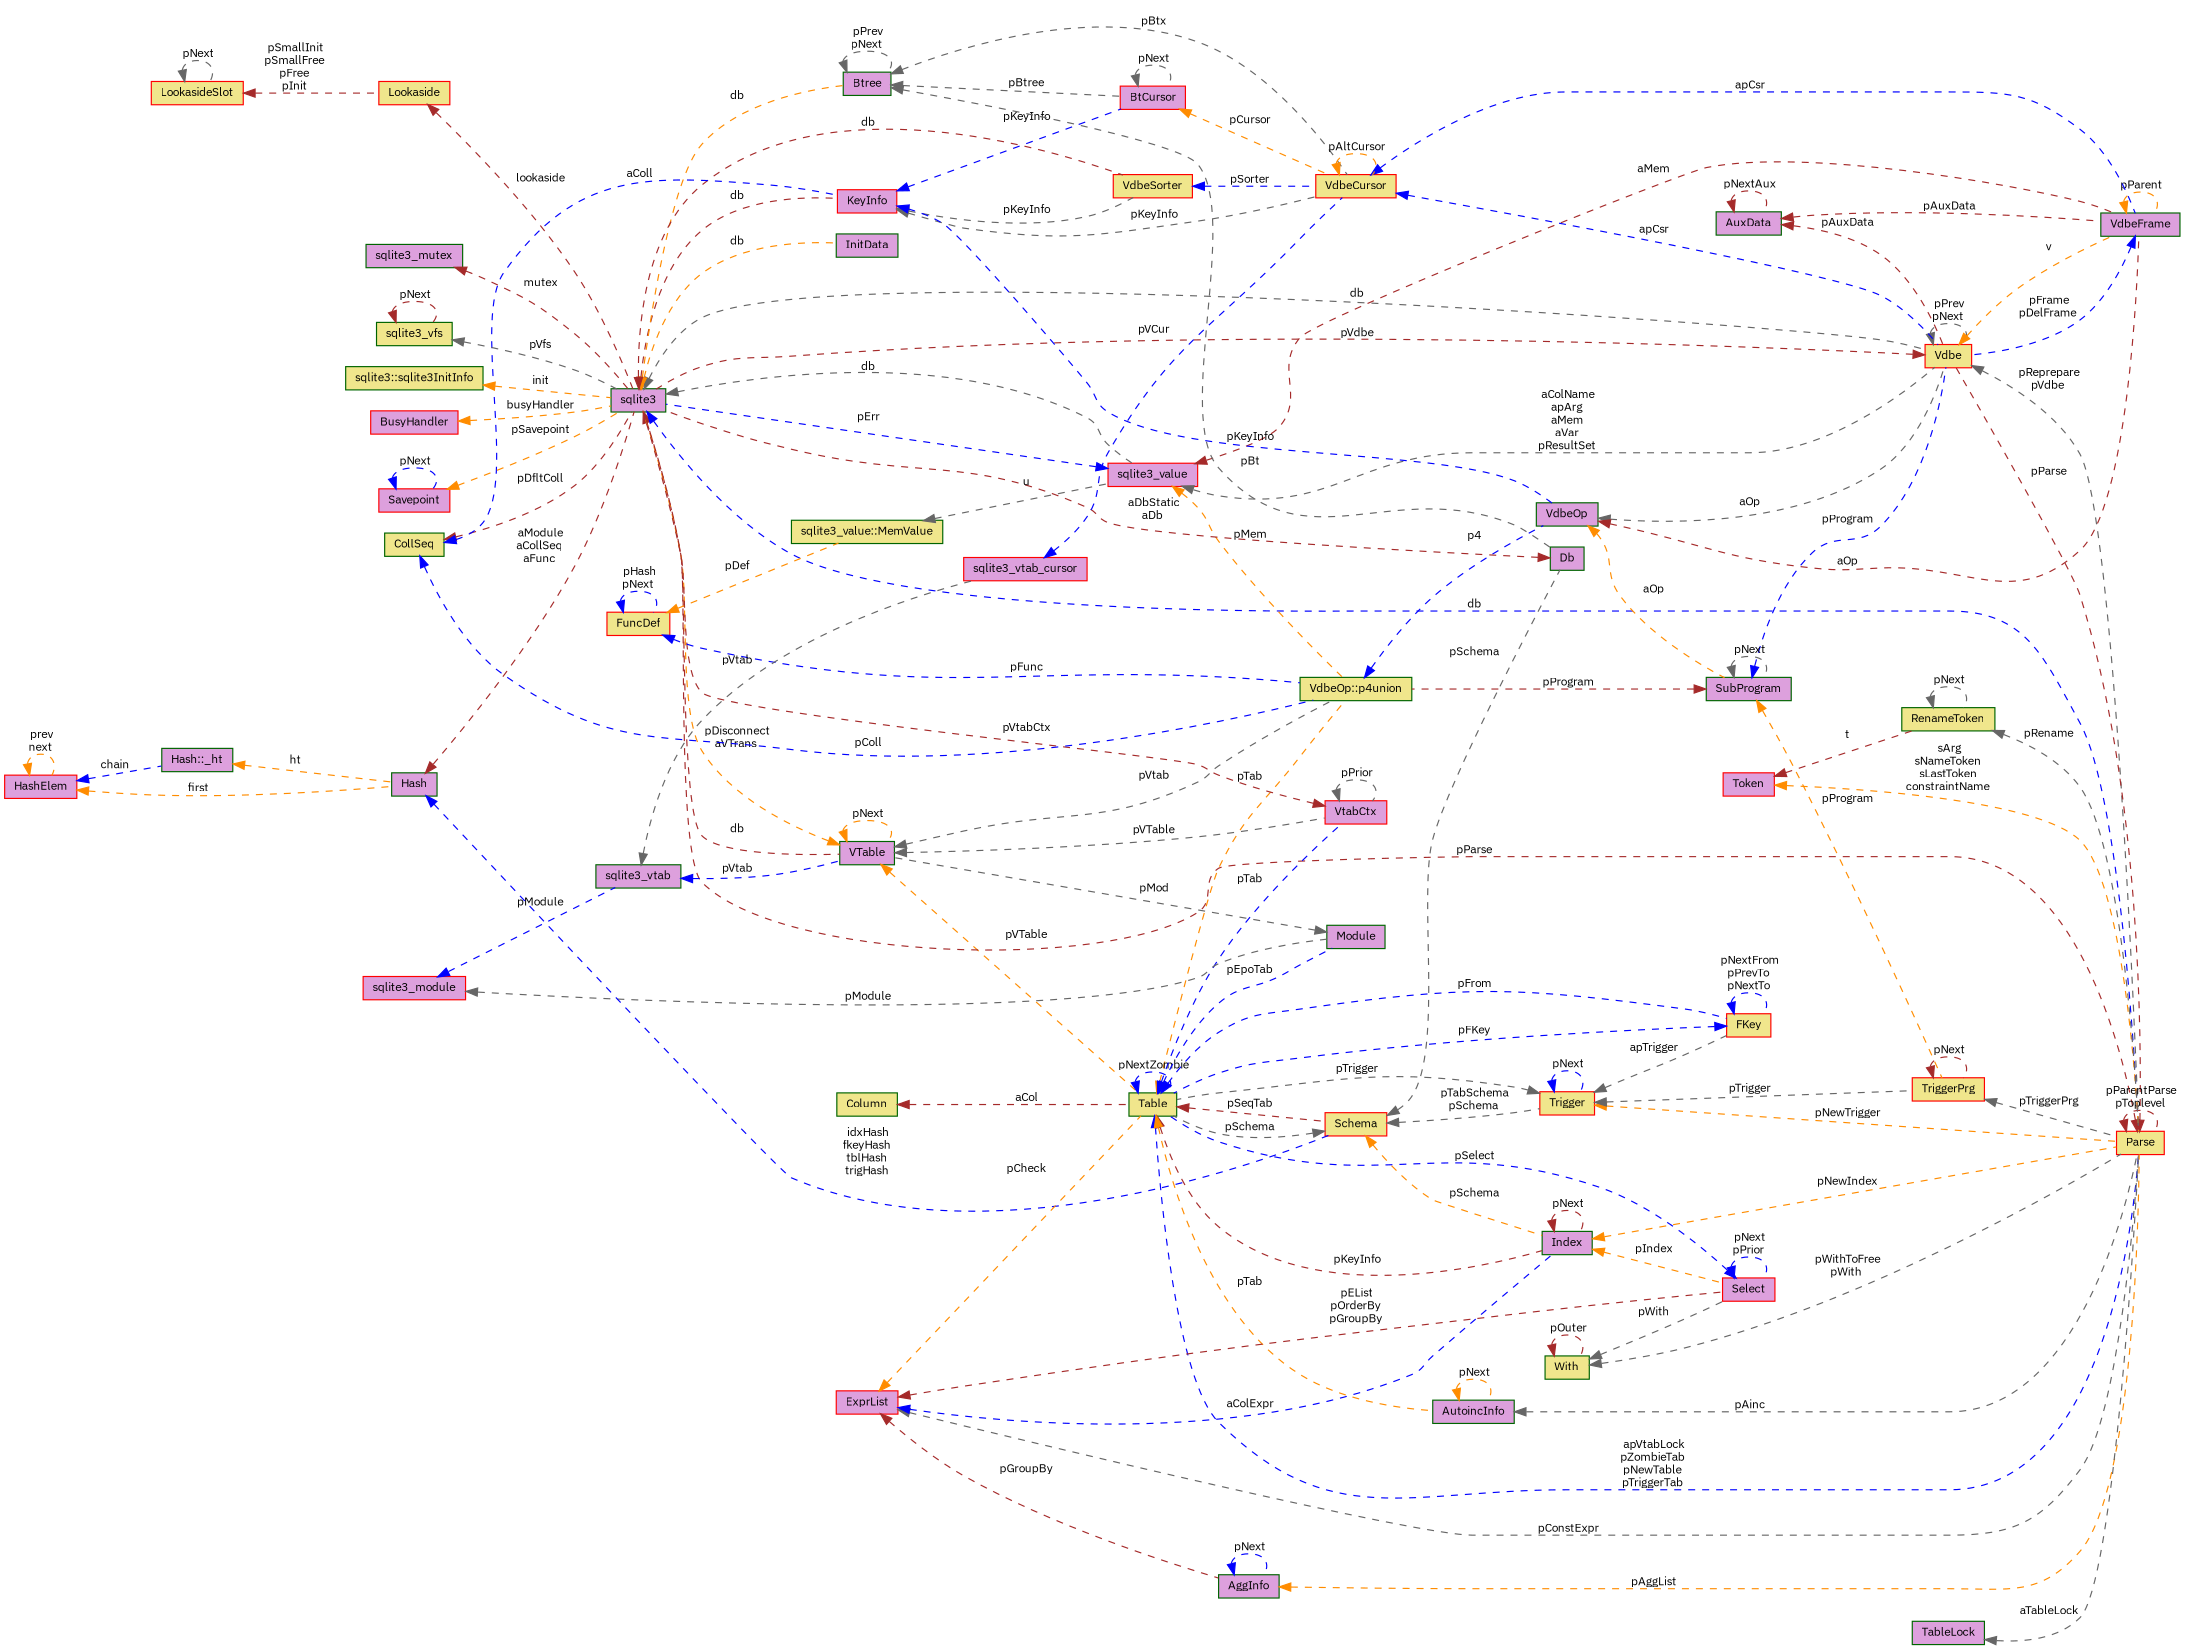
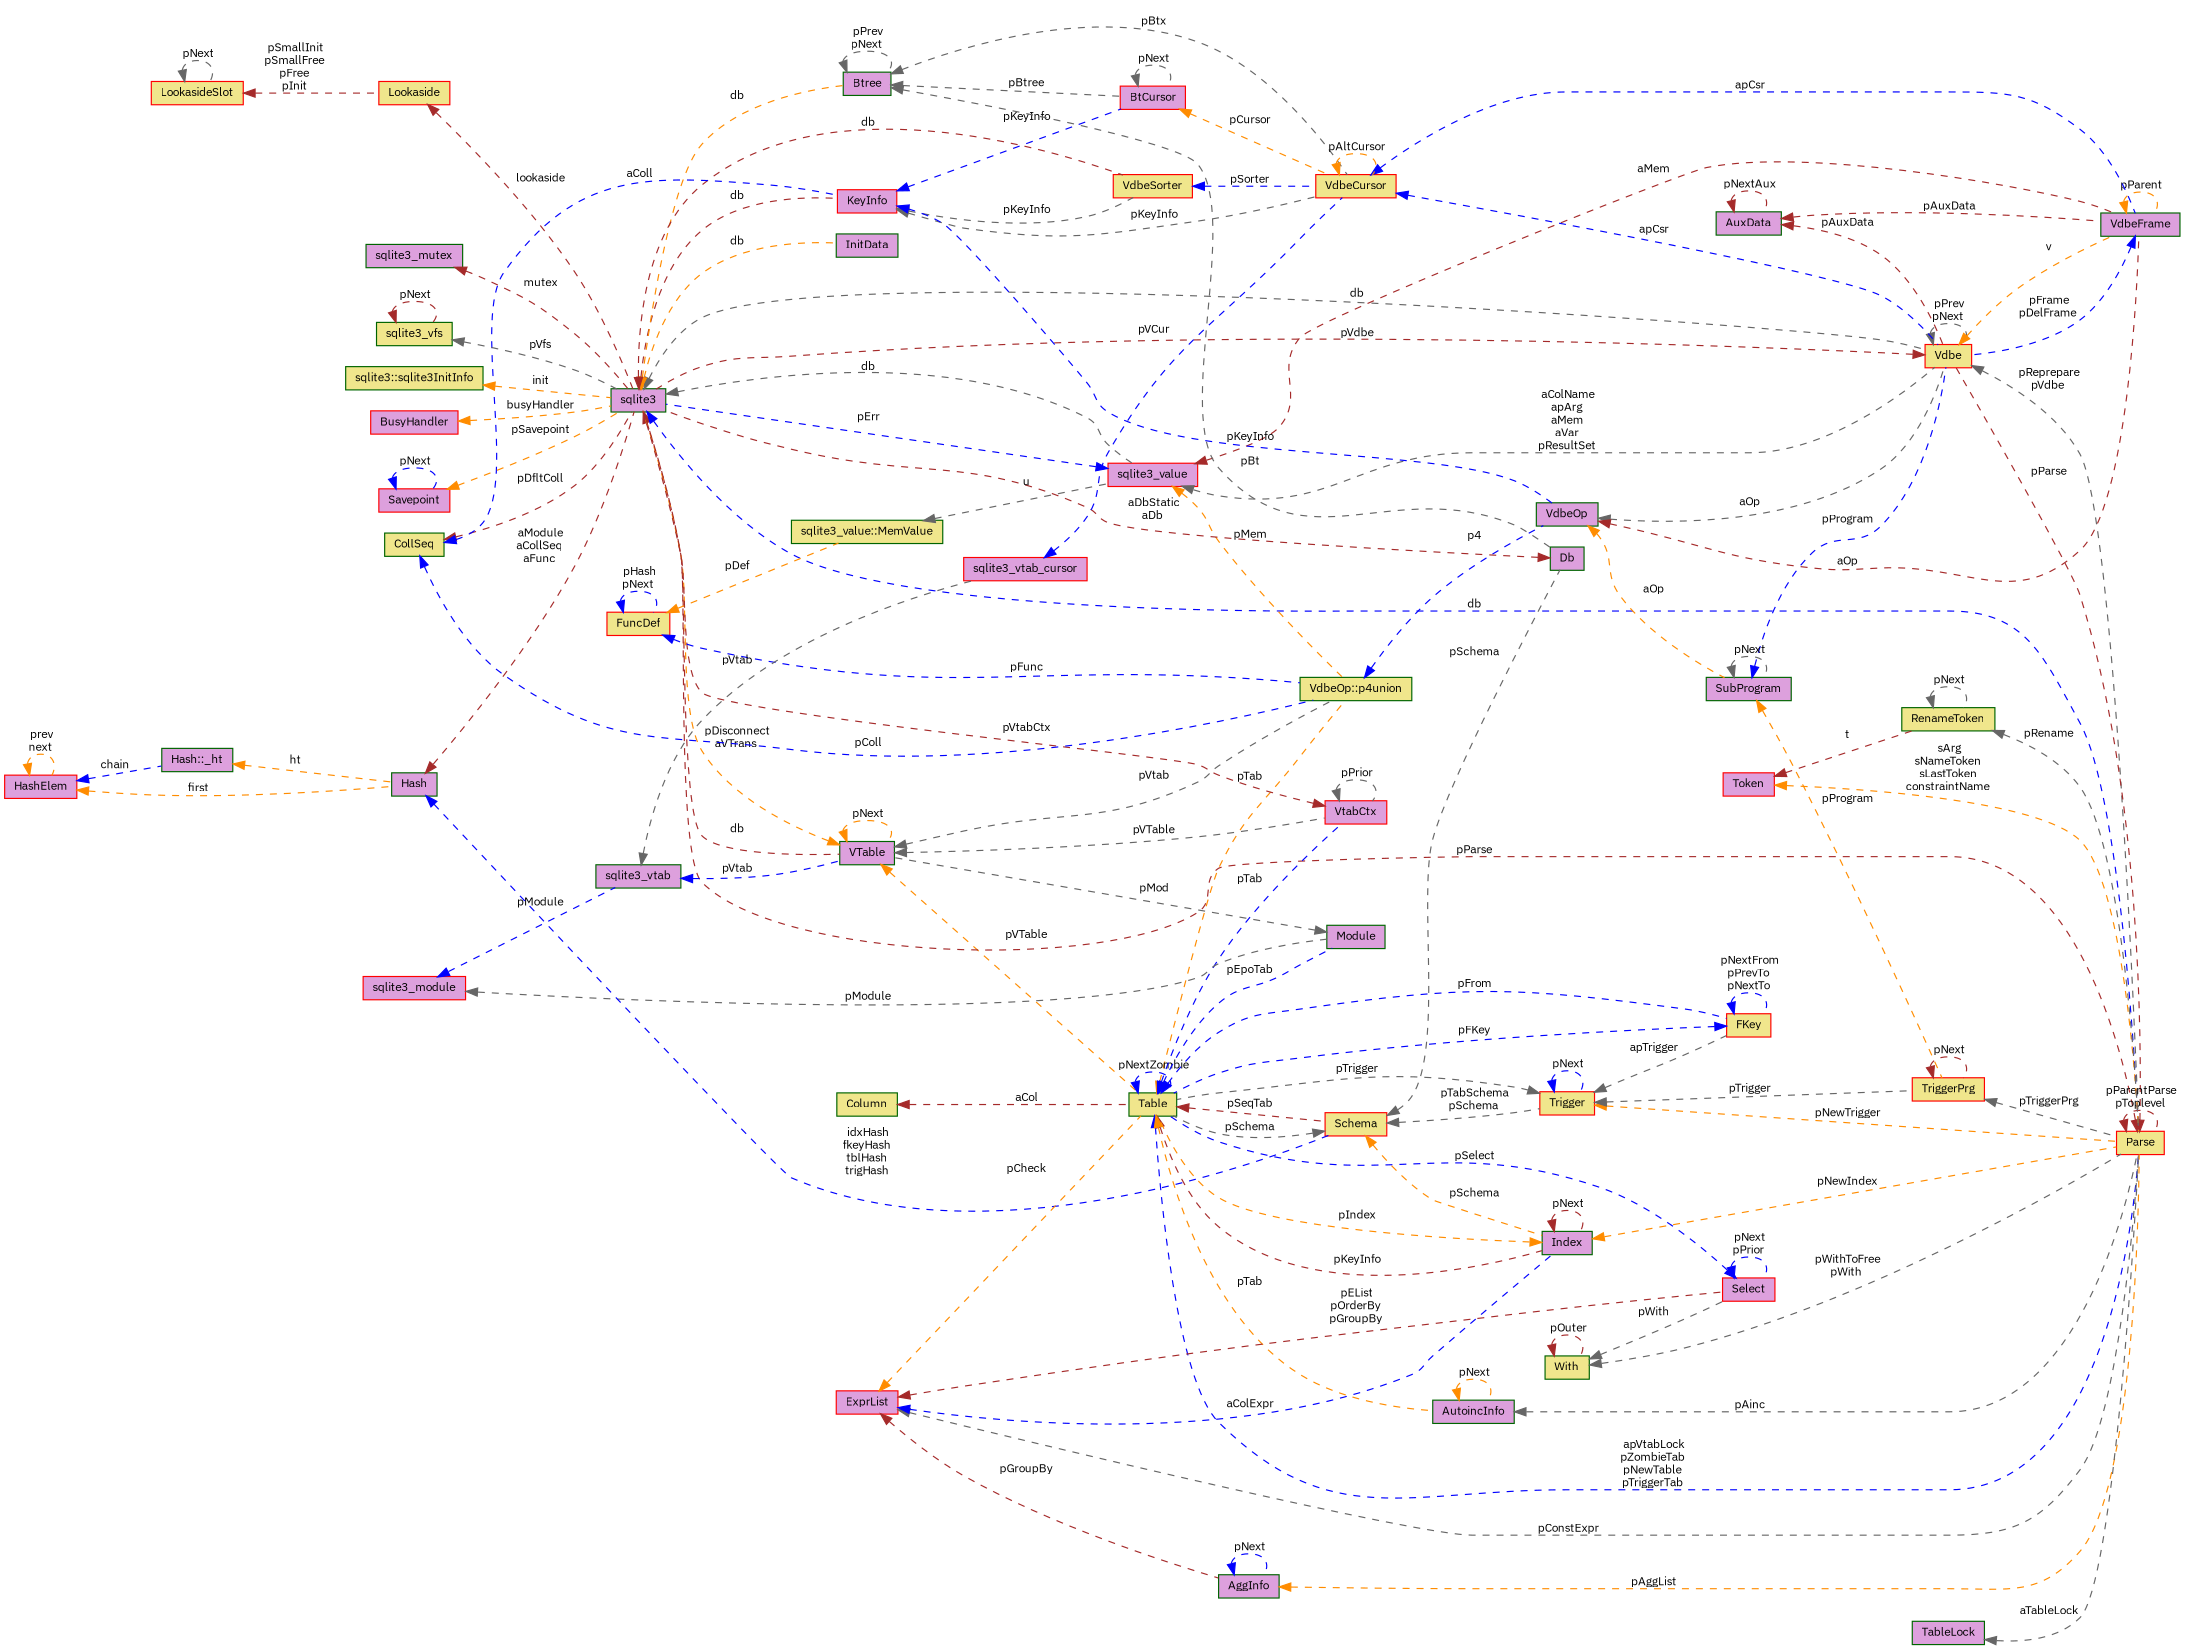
(1553, 689) -> none
(1663, 1268) -> (1321, 1225)
